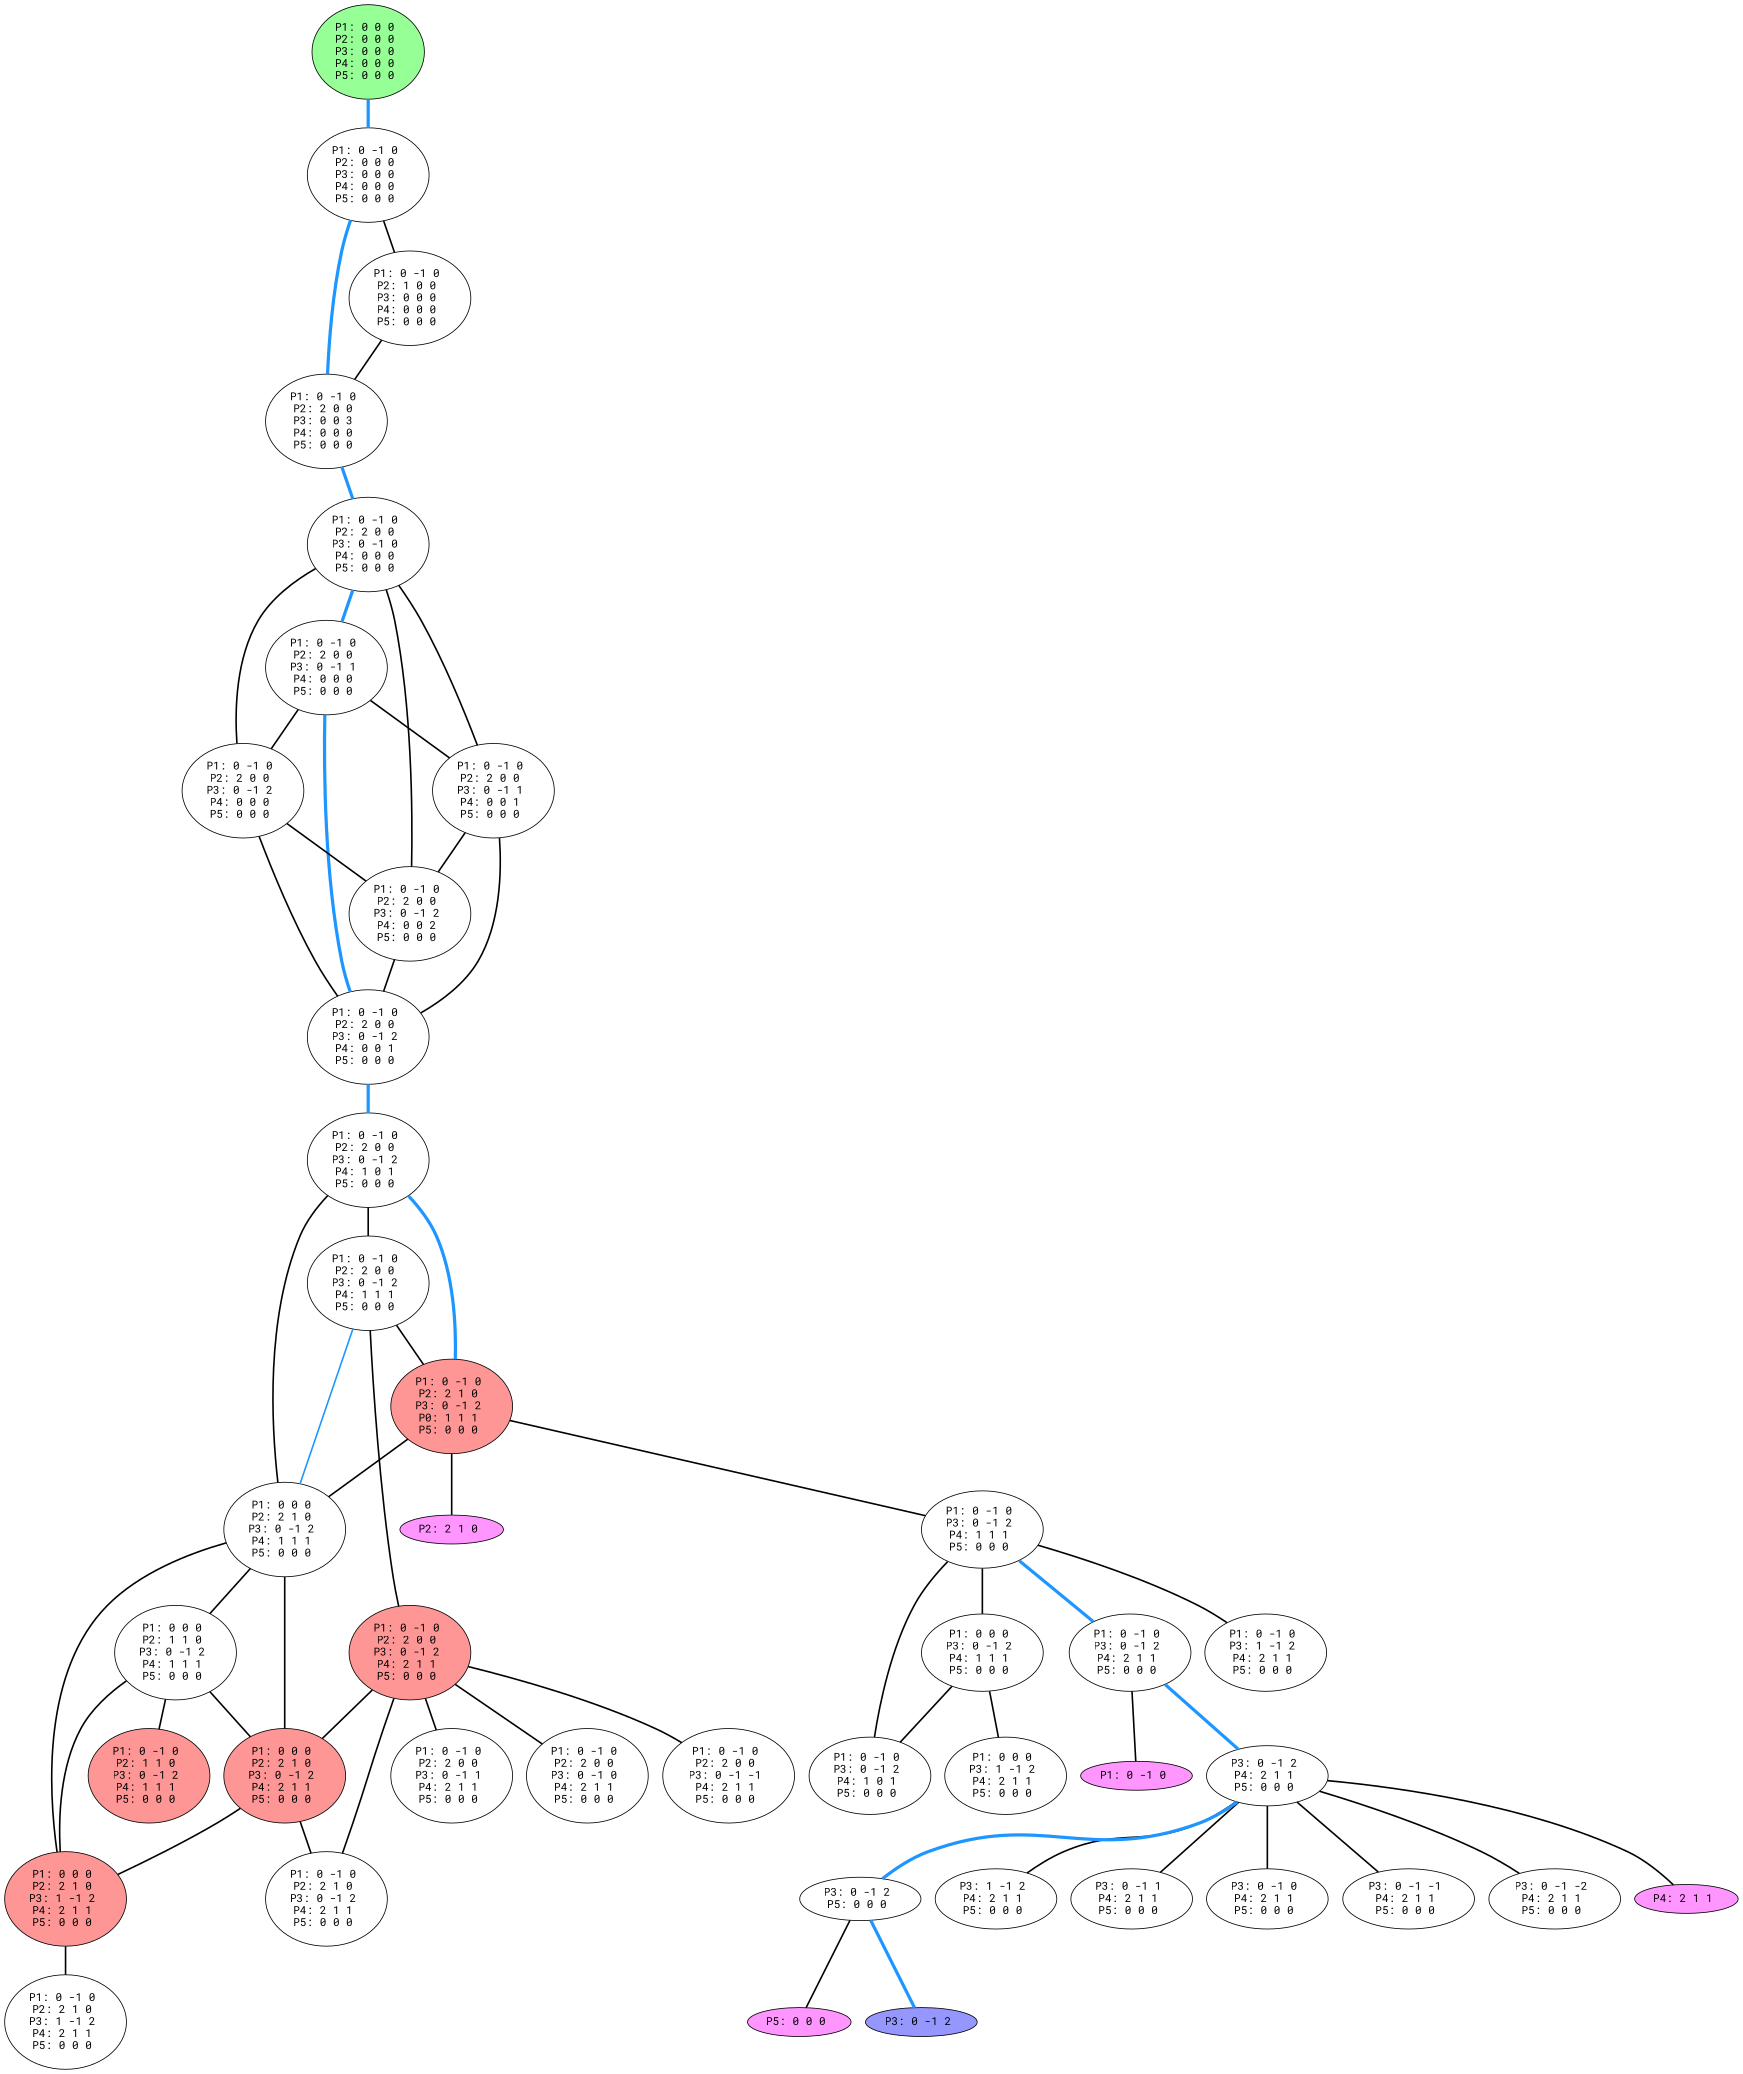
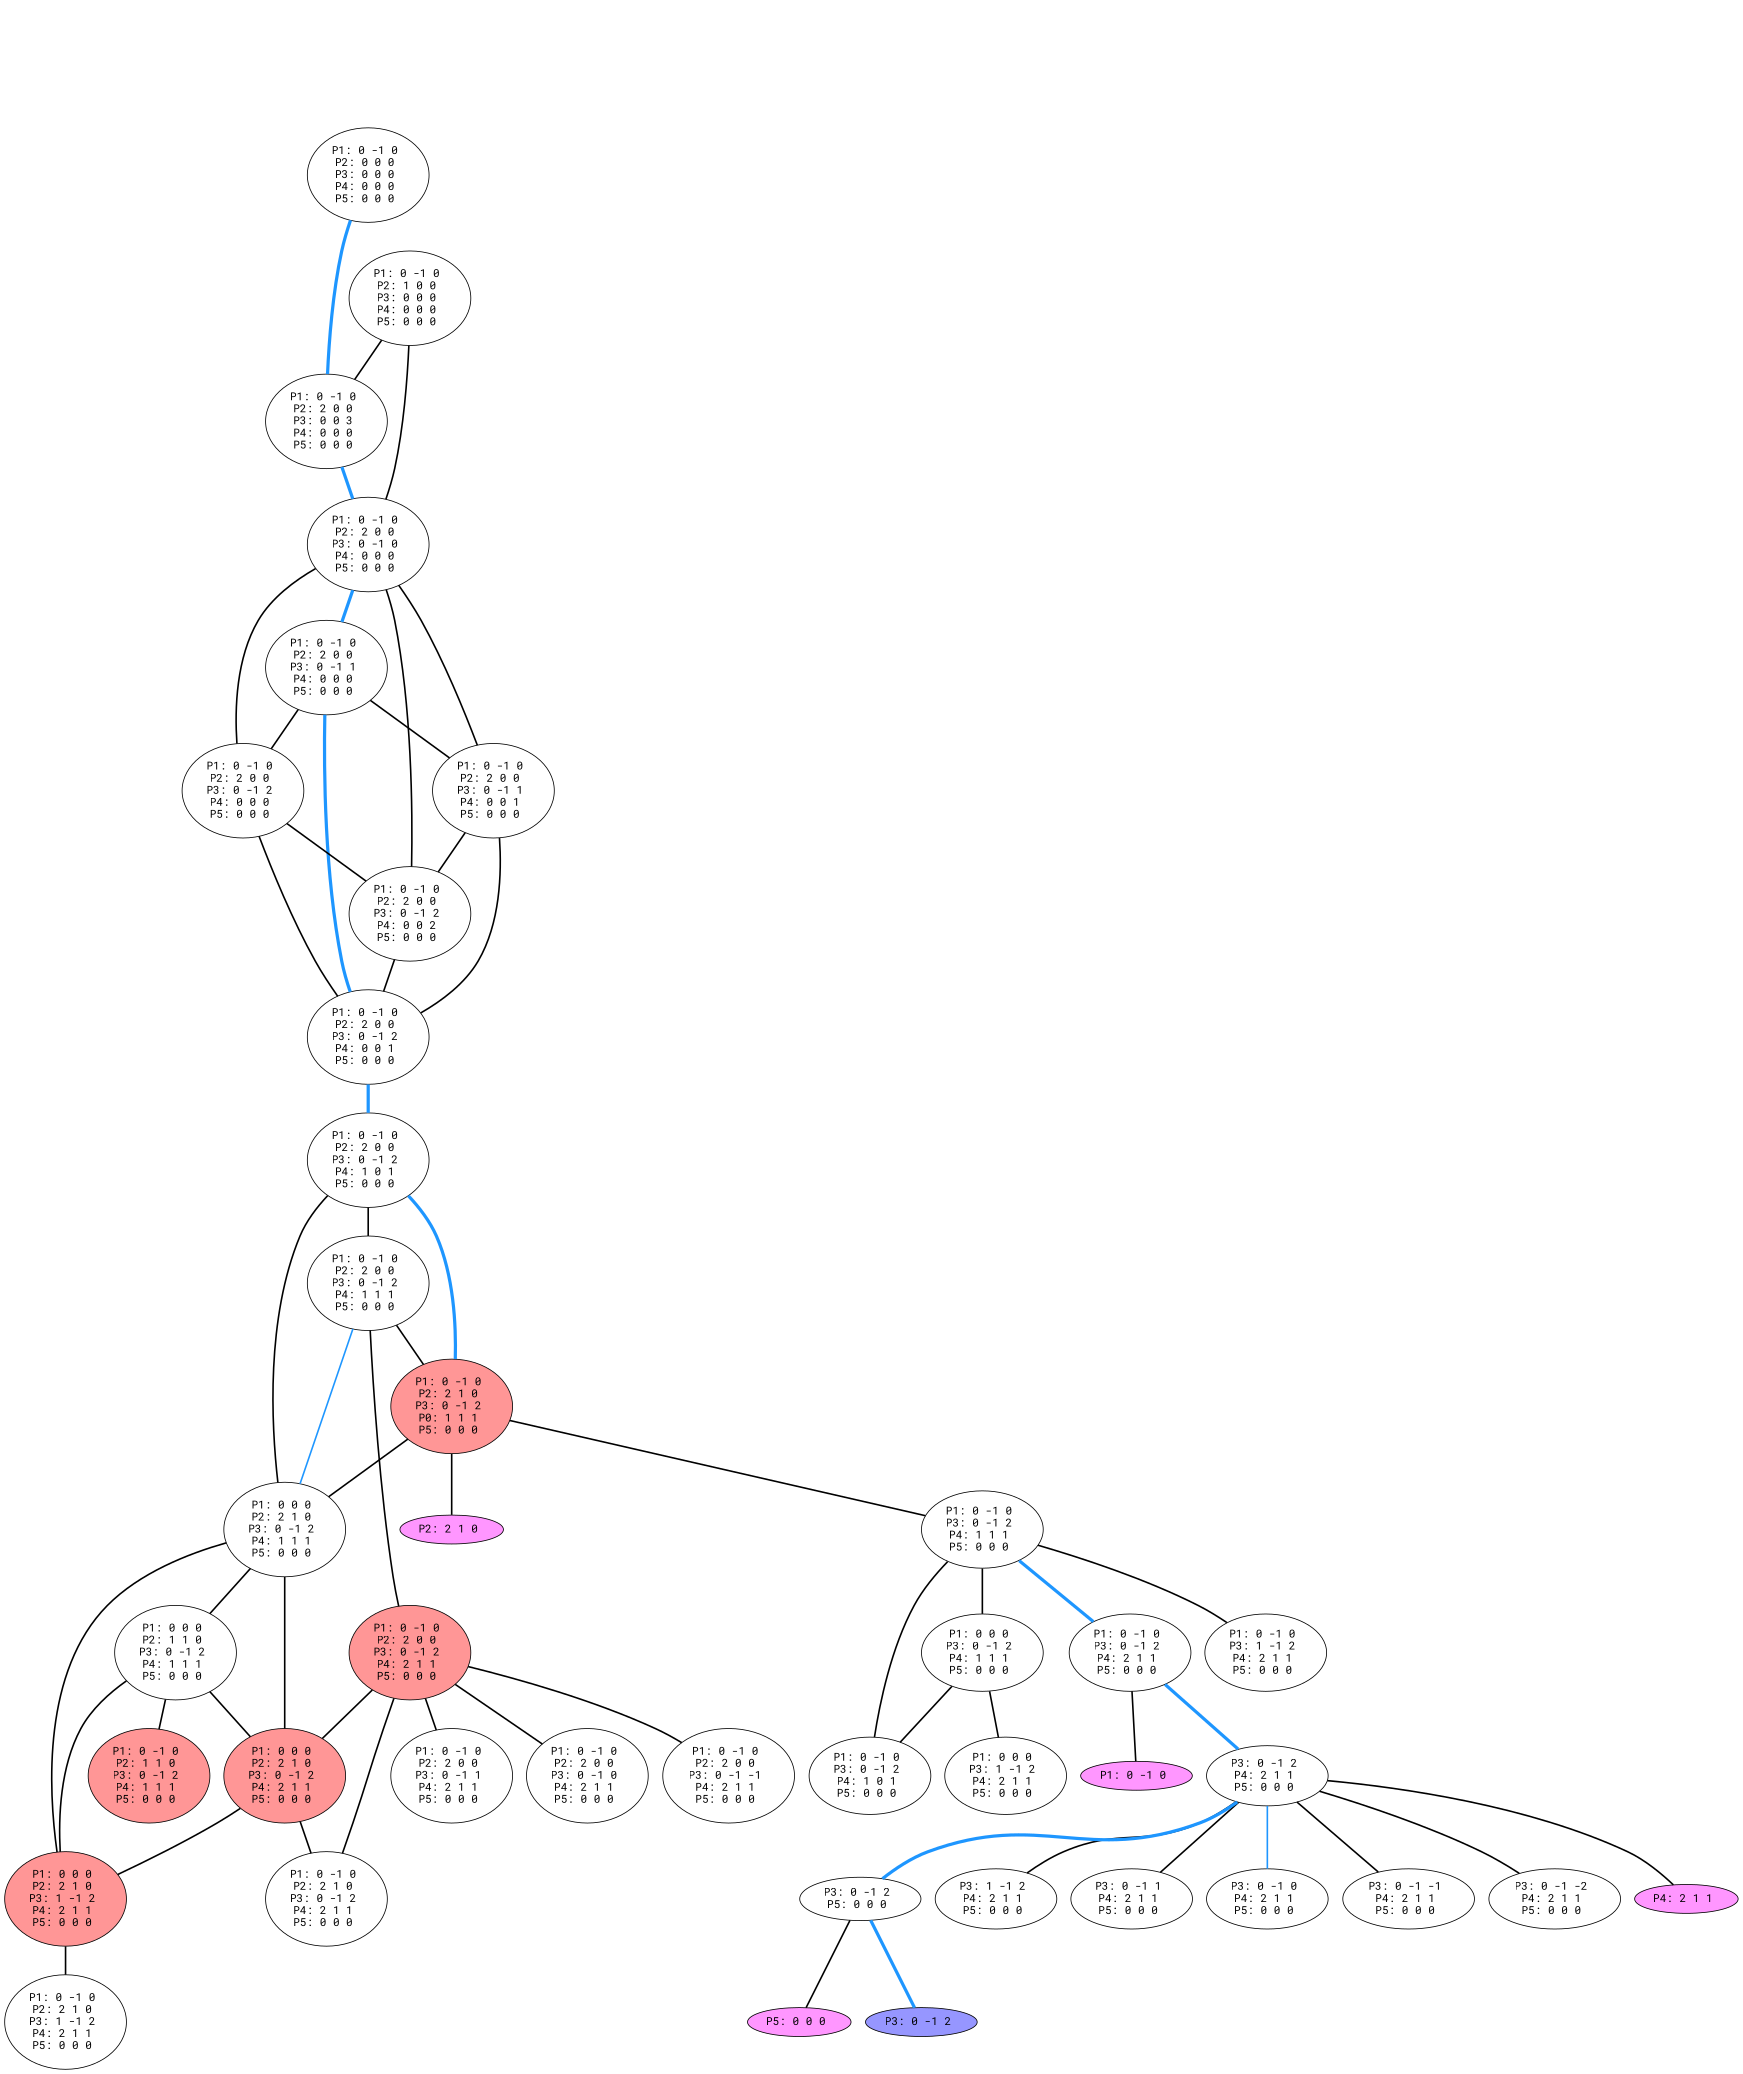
(368, 52) -> none
(389, 237) -> (402, 423)
(1267, 1837) -> (1267, 1837)
